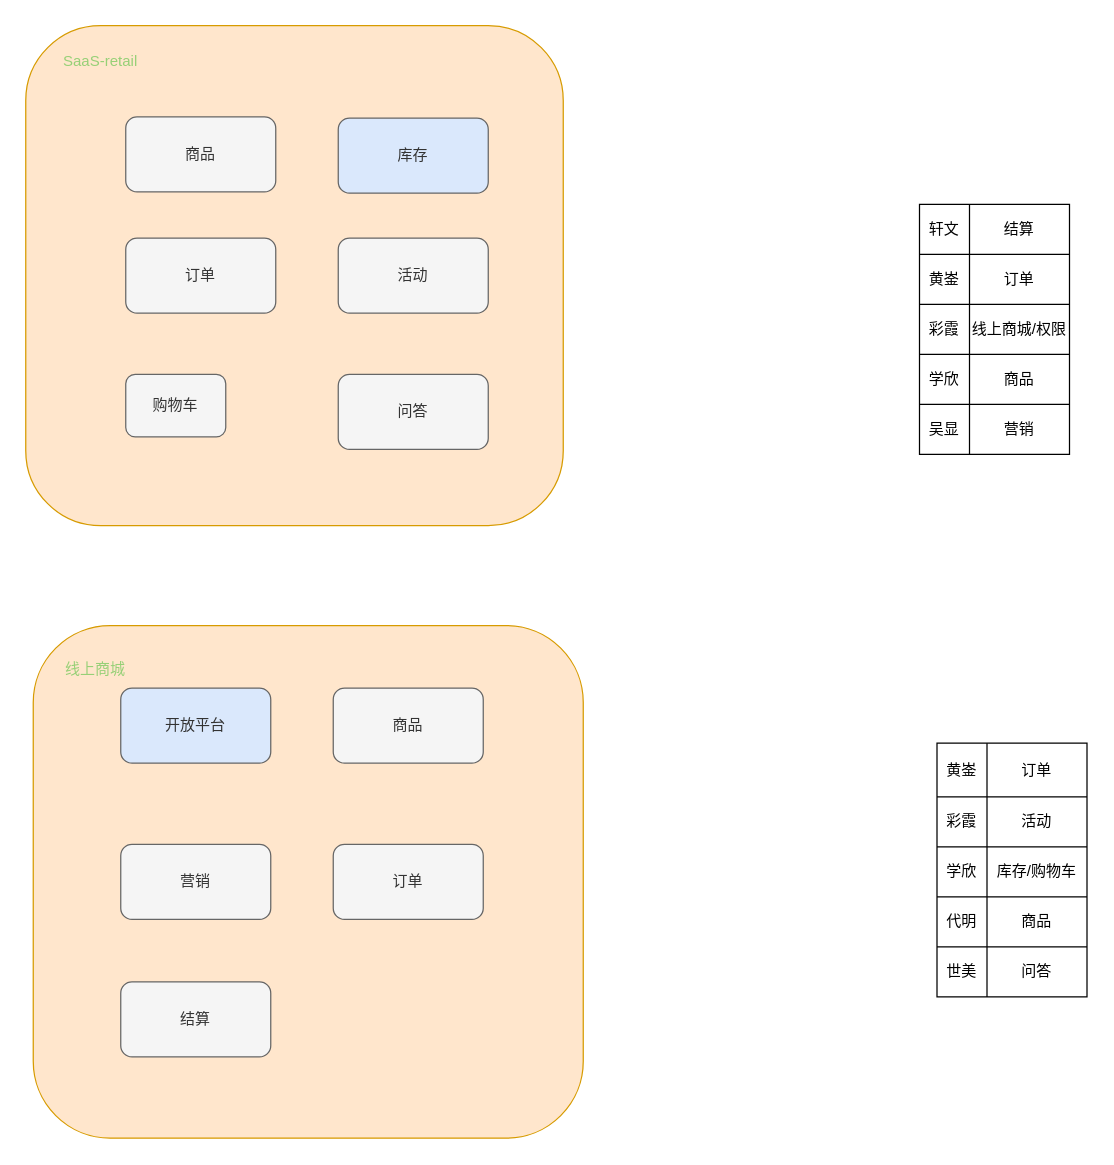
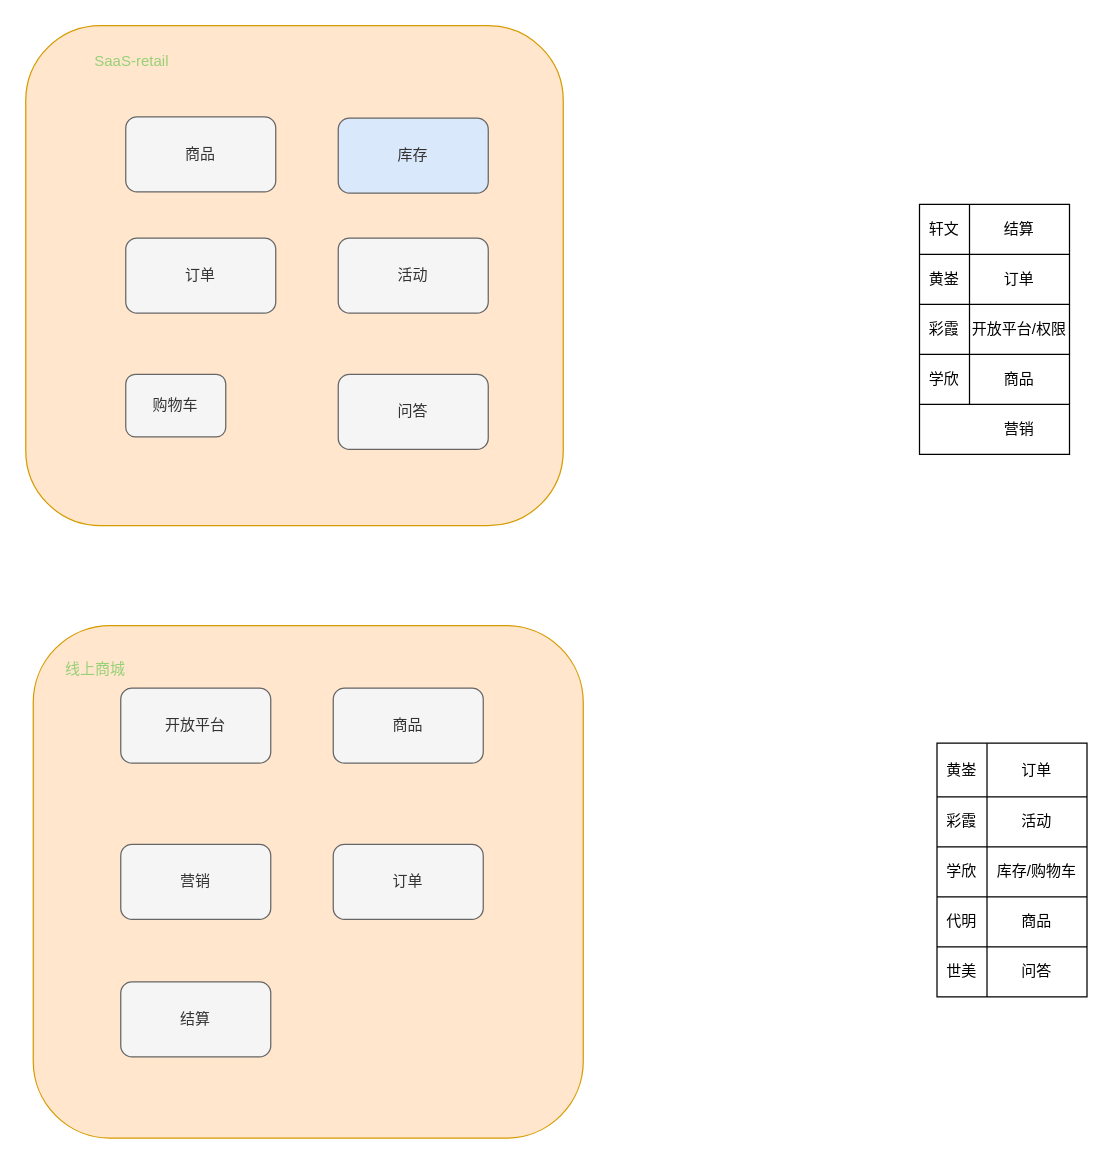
(101, 62) -> (132, 62)
(1019, 329) -> (1019, 329)
(944, 429) -> none
(196, 726) -> (196, 726)
